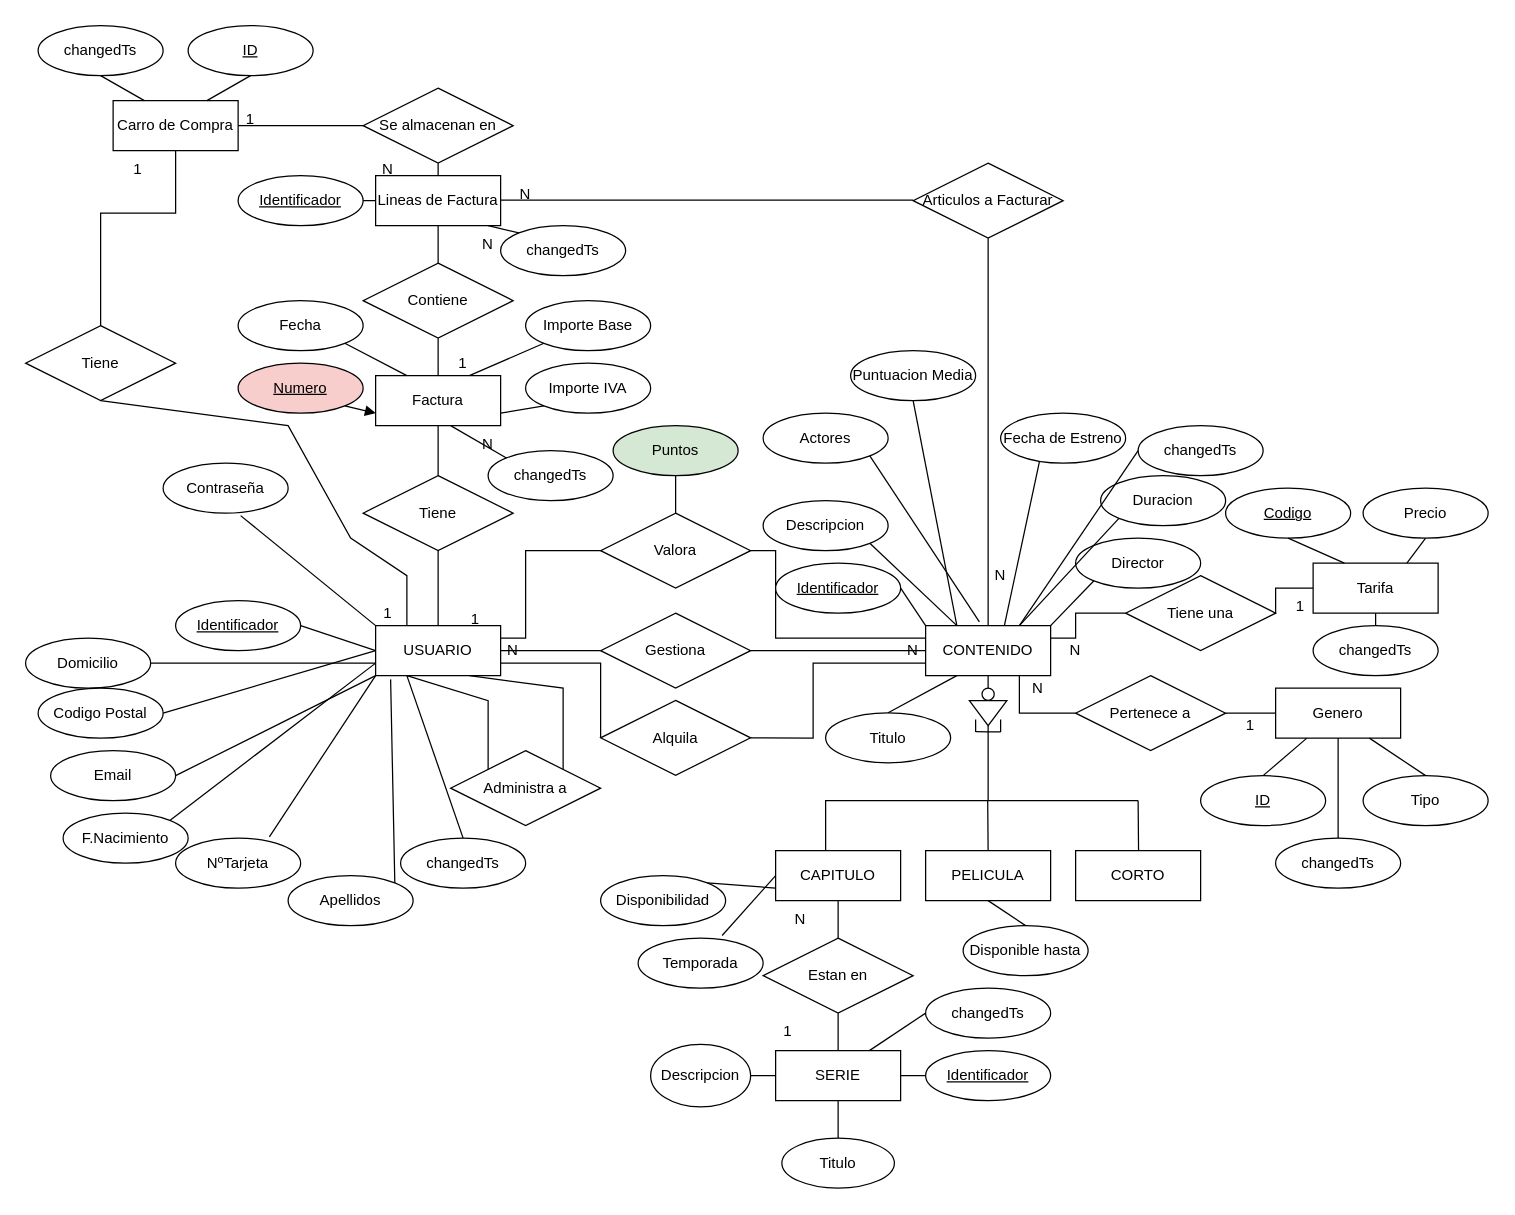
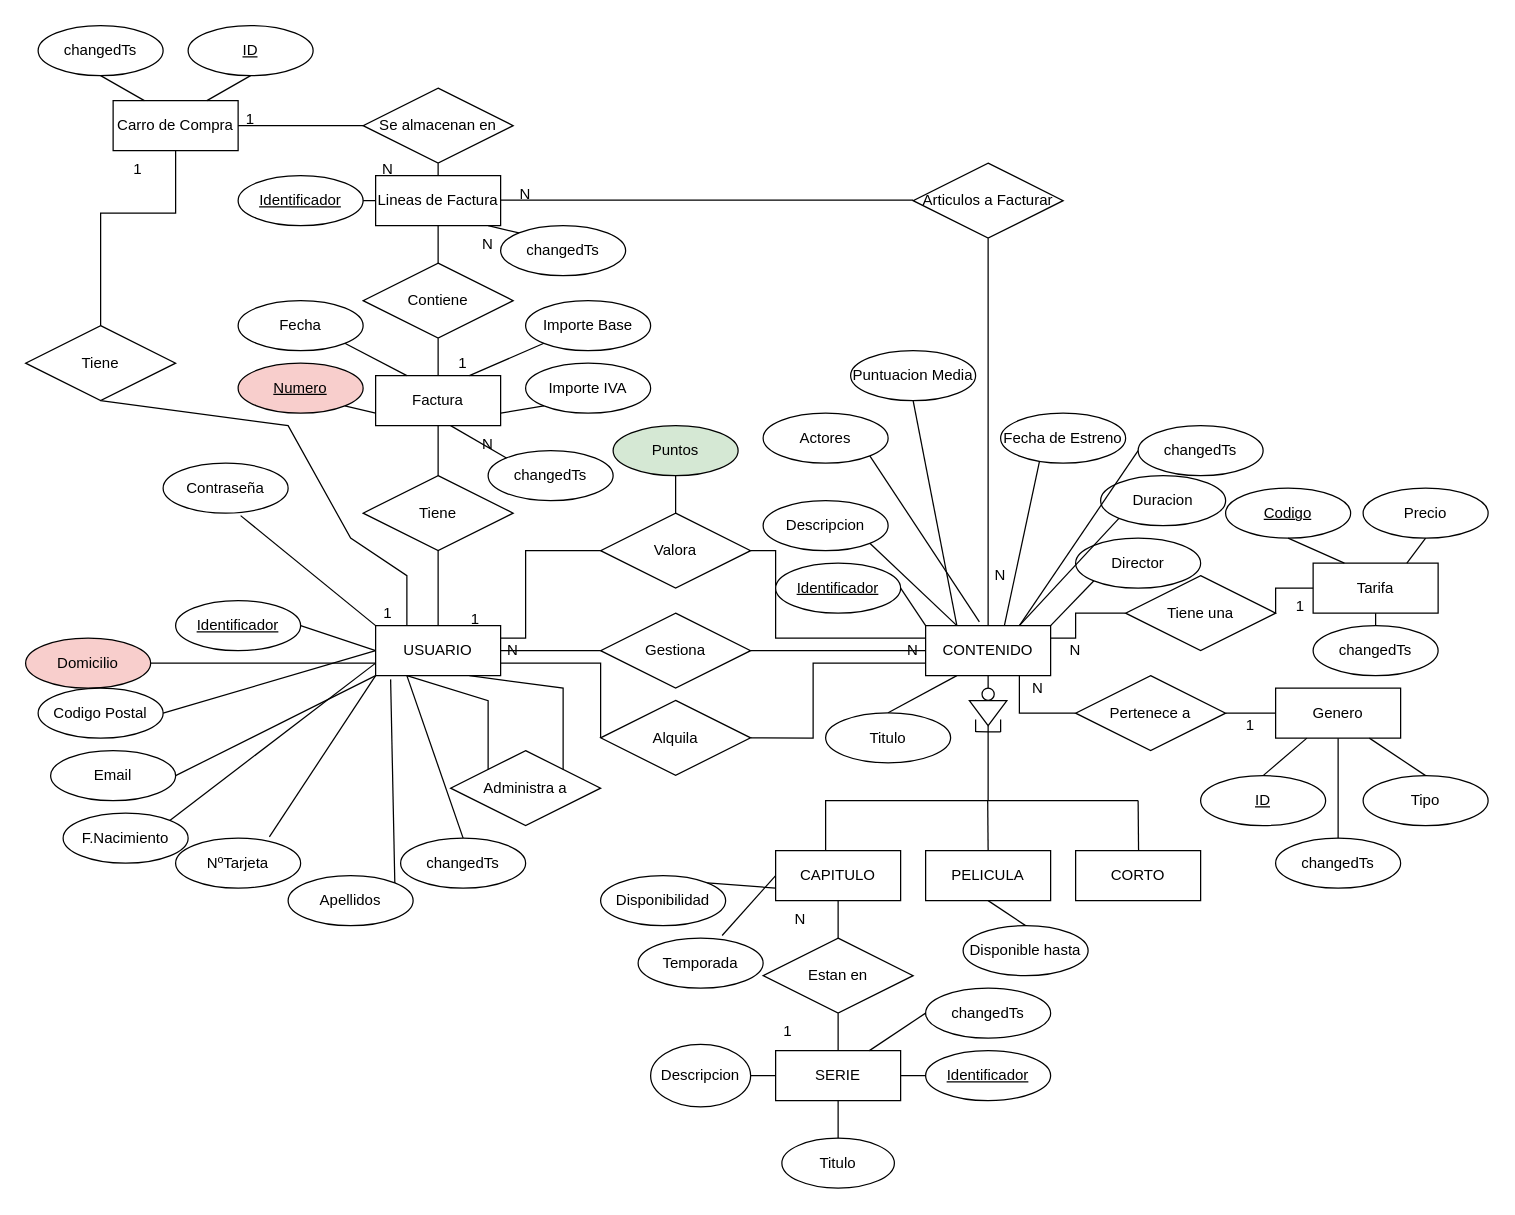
(364, 410) -> (369, 411)
(88, 663) -> (88, 663)
